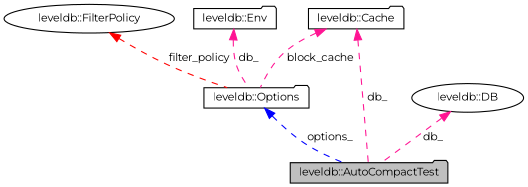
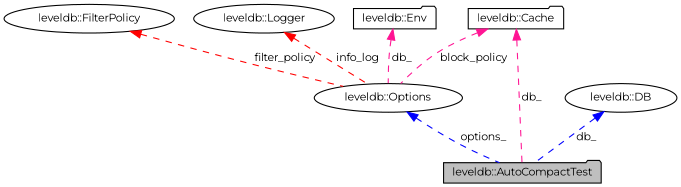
none -> (264, 19)
(319, 58) -> (473, 58)
(256, 98) -> (388, 98)
(412, 140) -> (565, 140)
